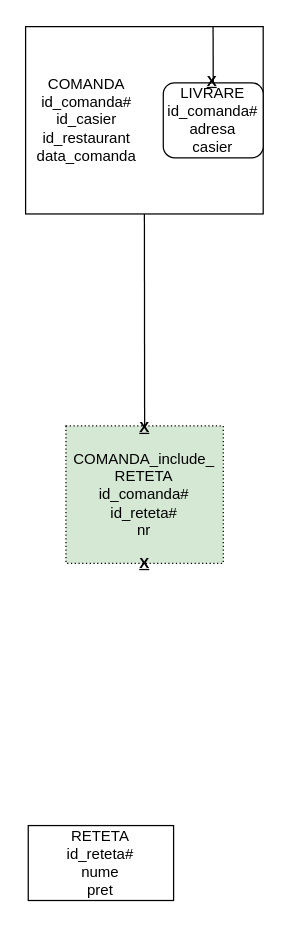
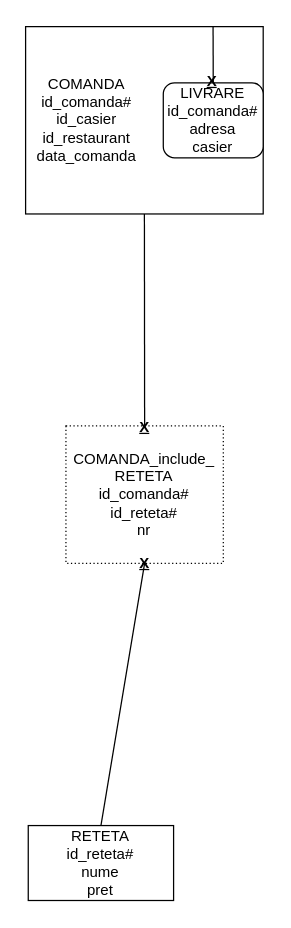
(145, 494) -> (145, 494)
none -> (123, 694)
